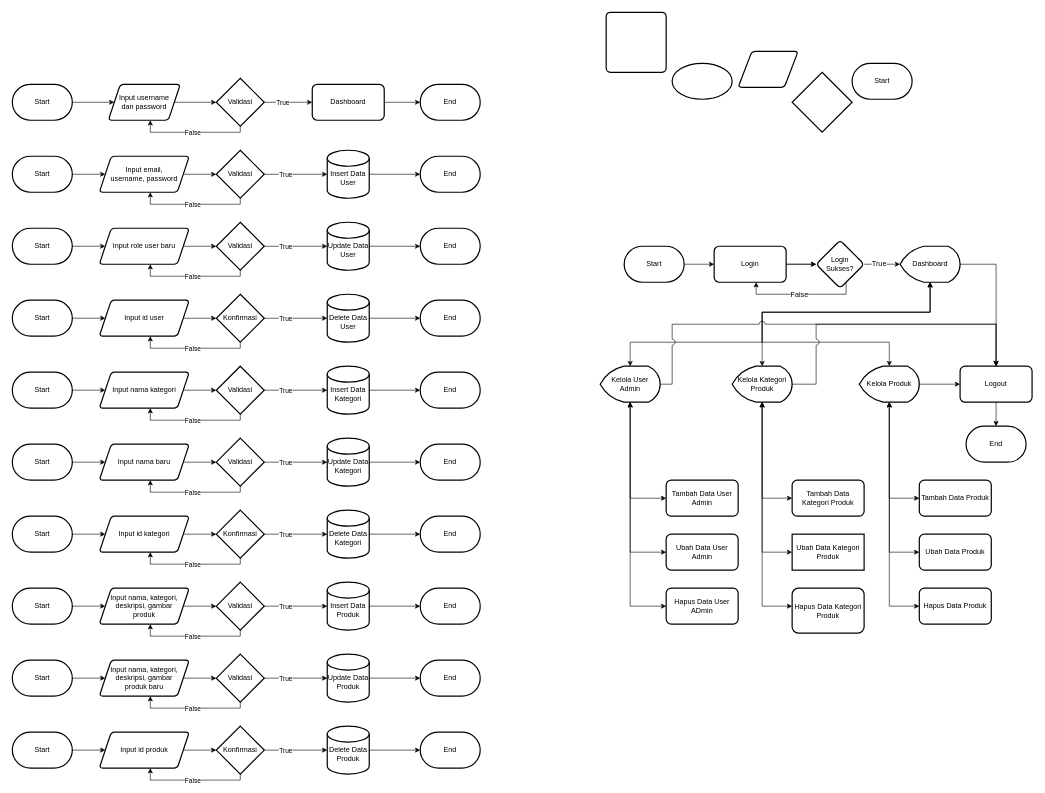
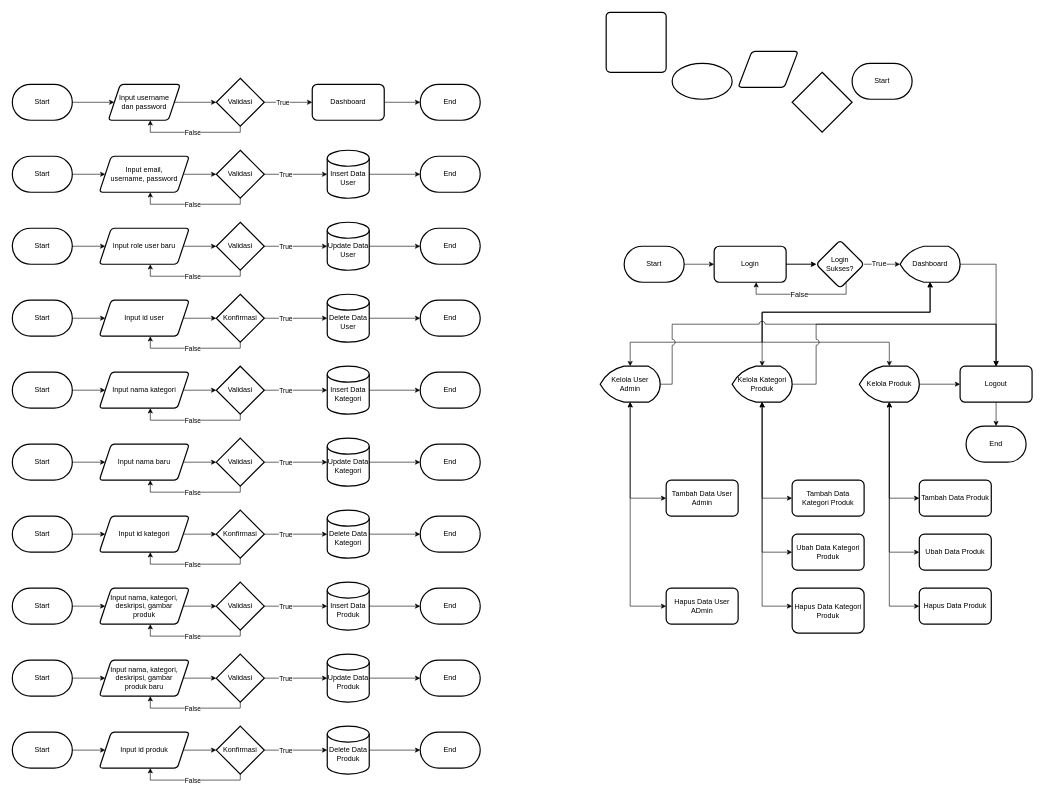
(660, 552) -> none
(702, 552) -> none
(828, 552) -> (828, 552)
